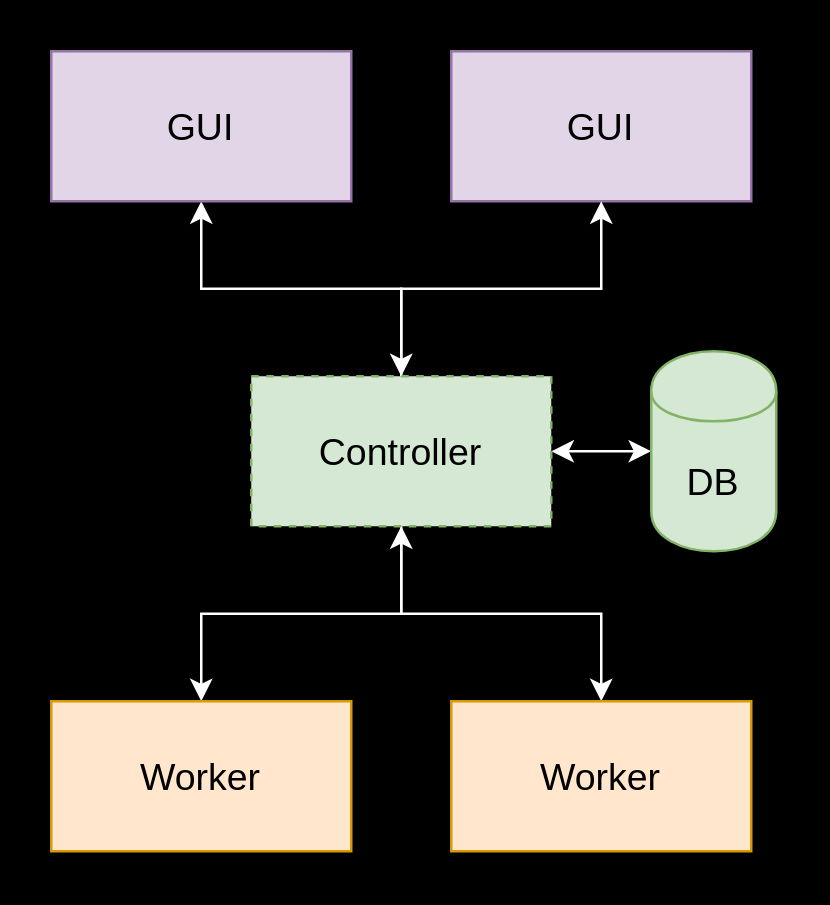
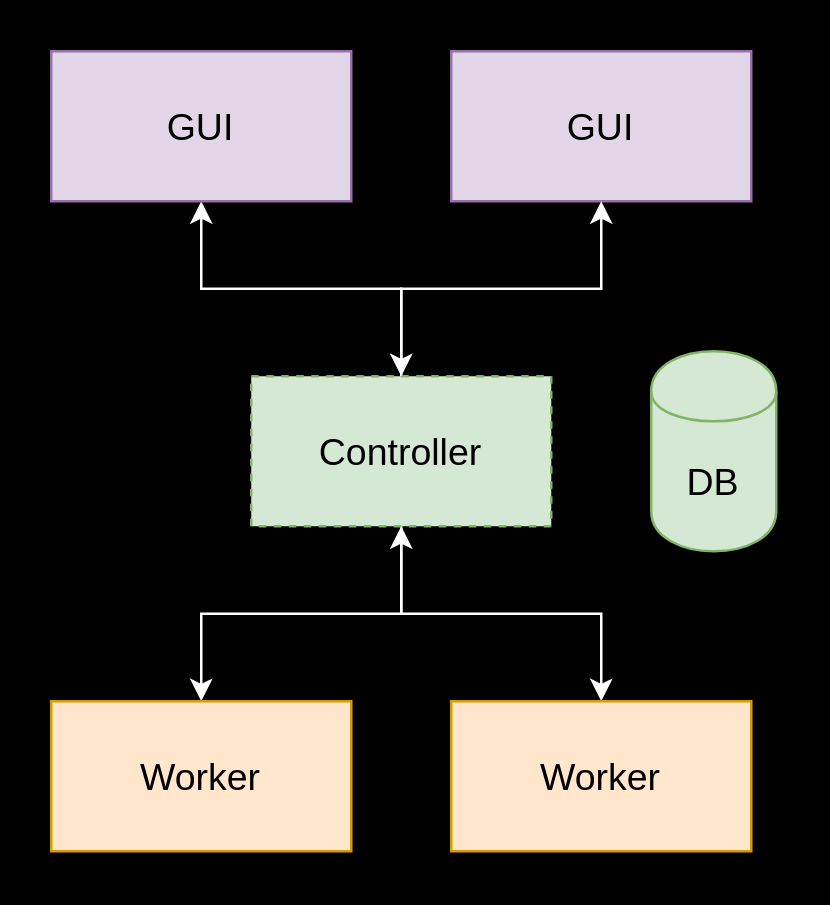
(601, 451) -> none
